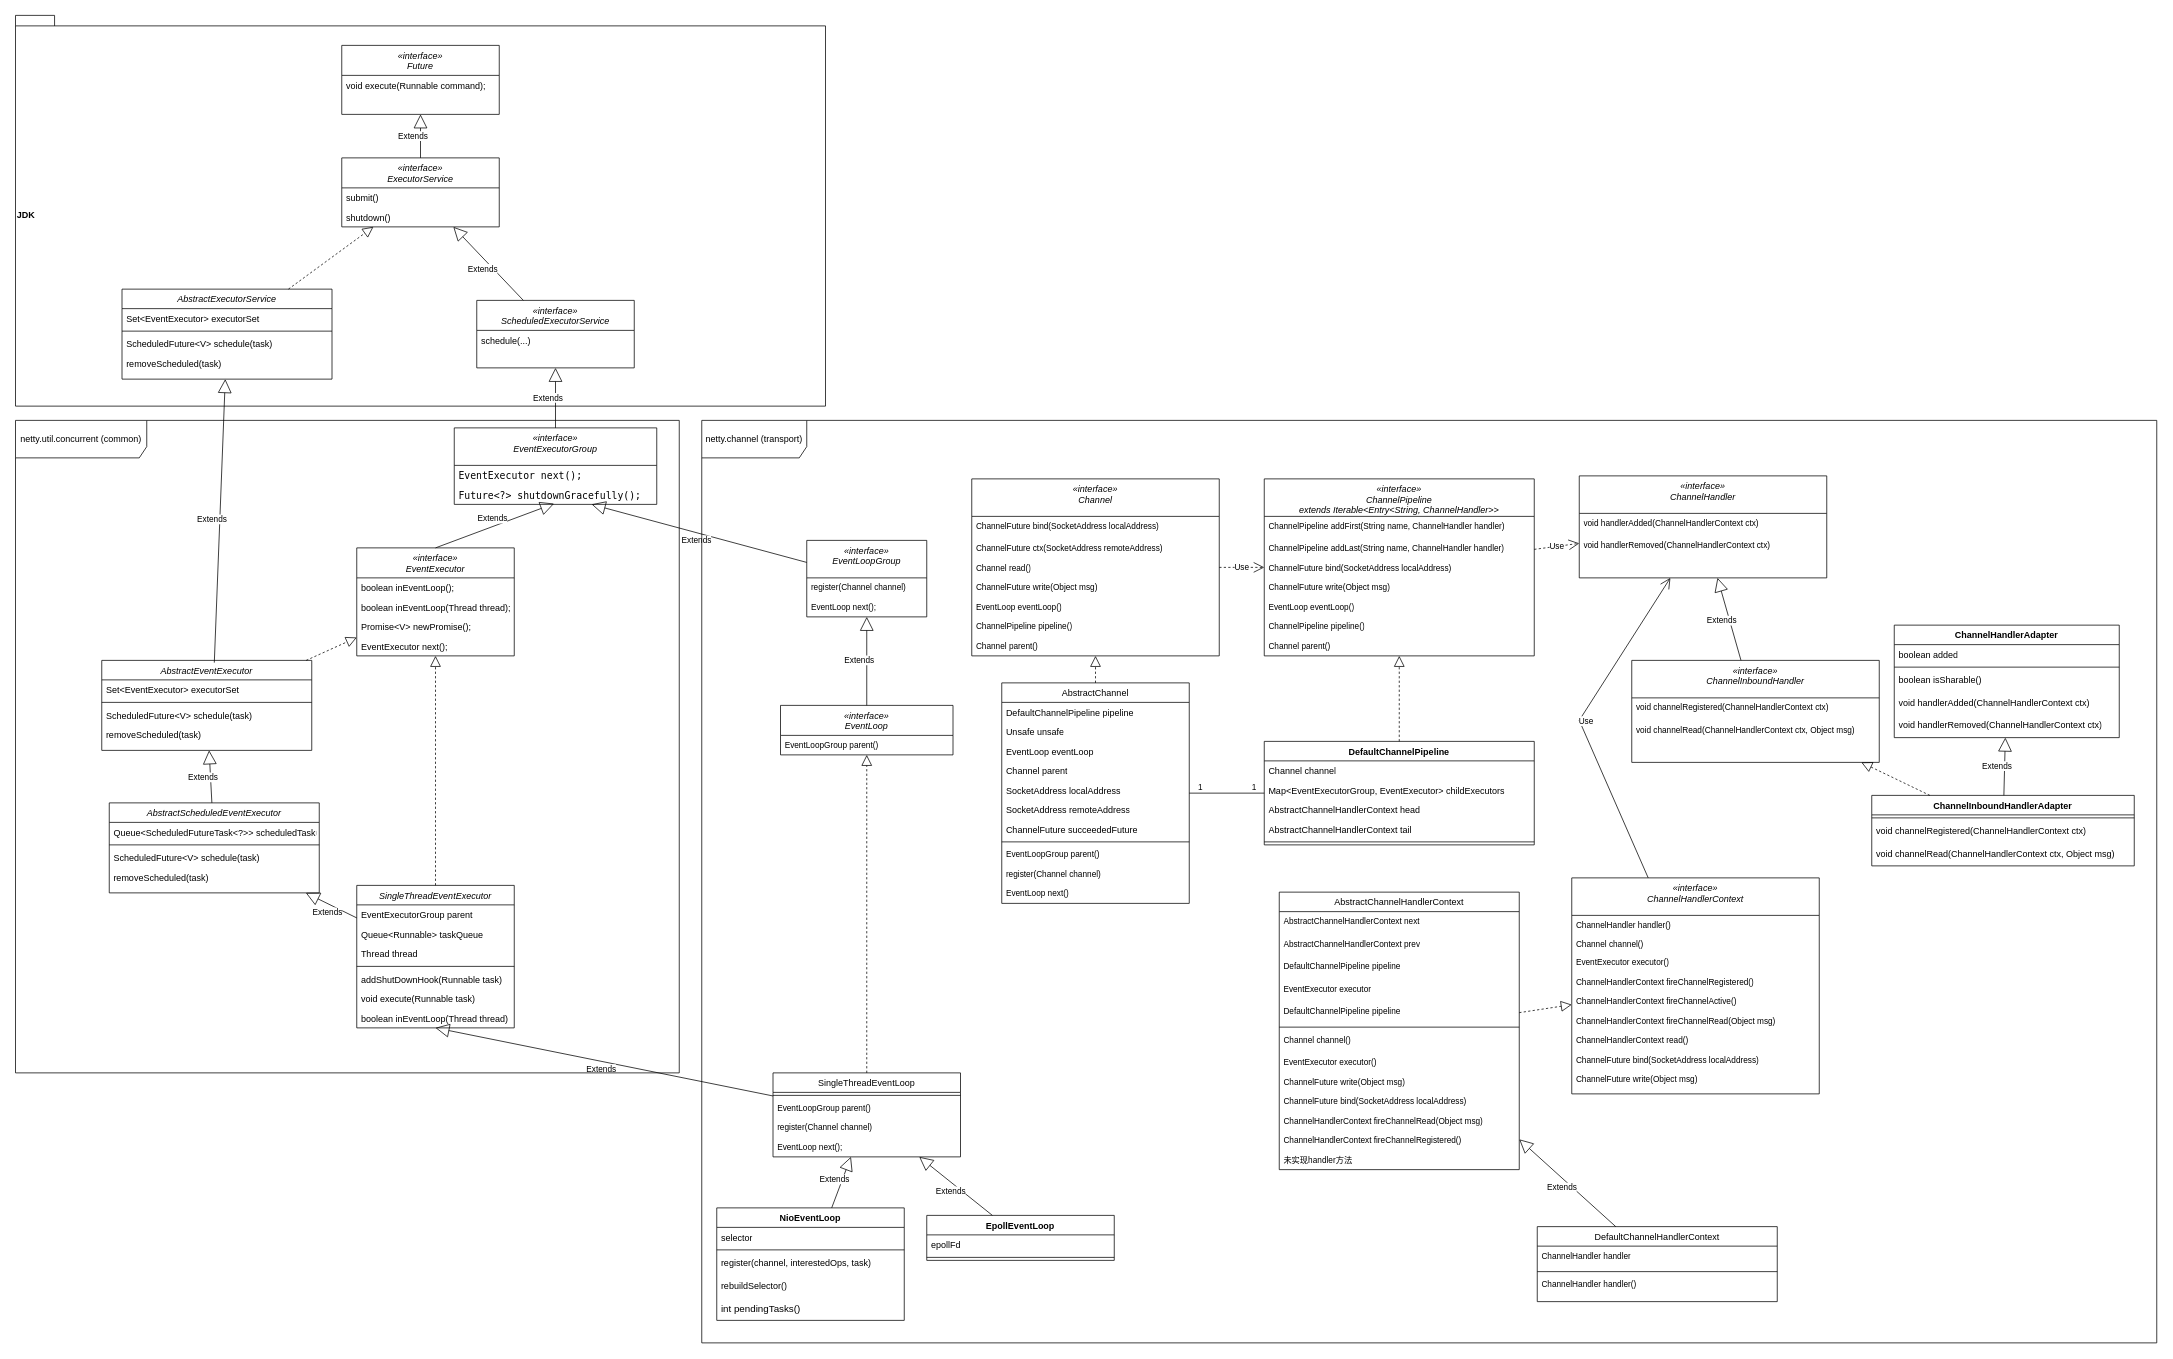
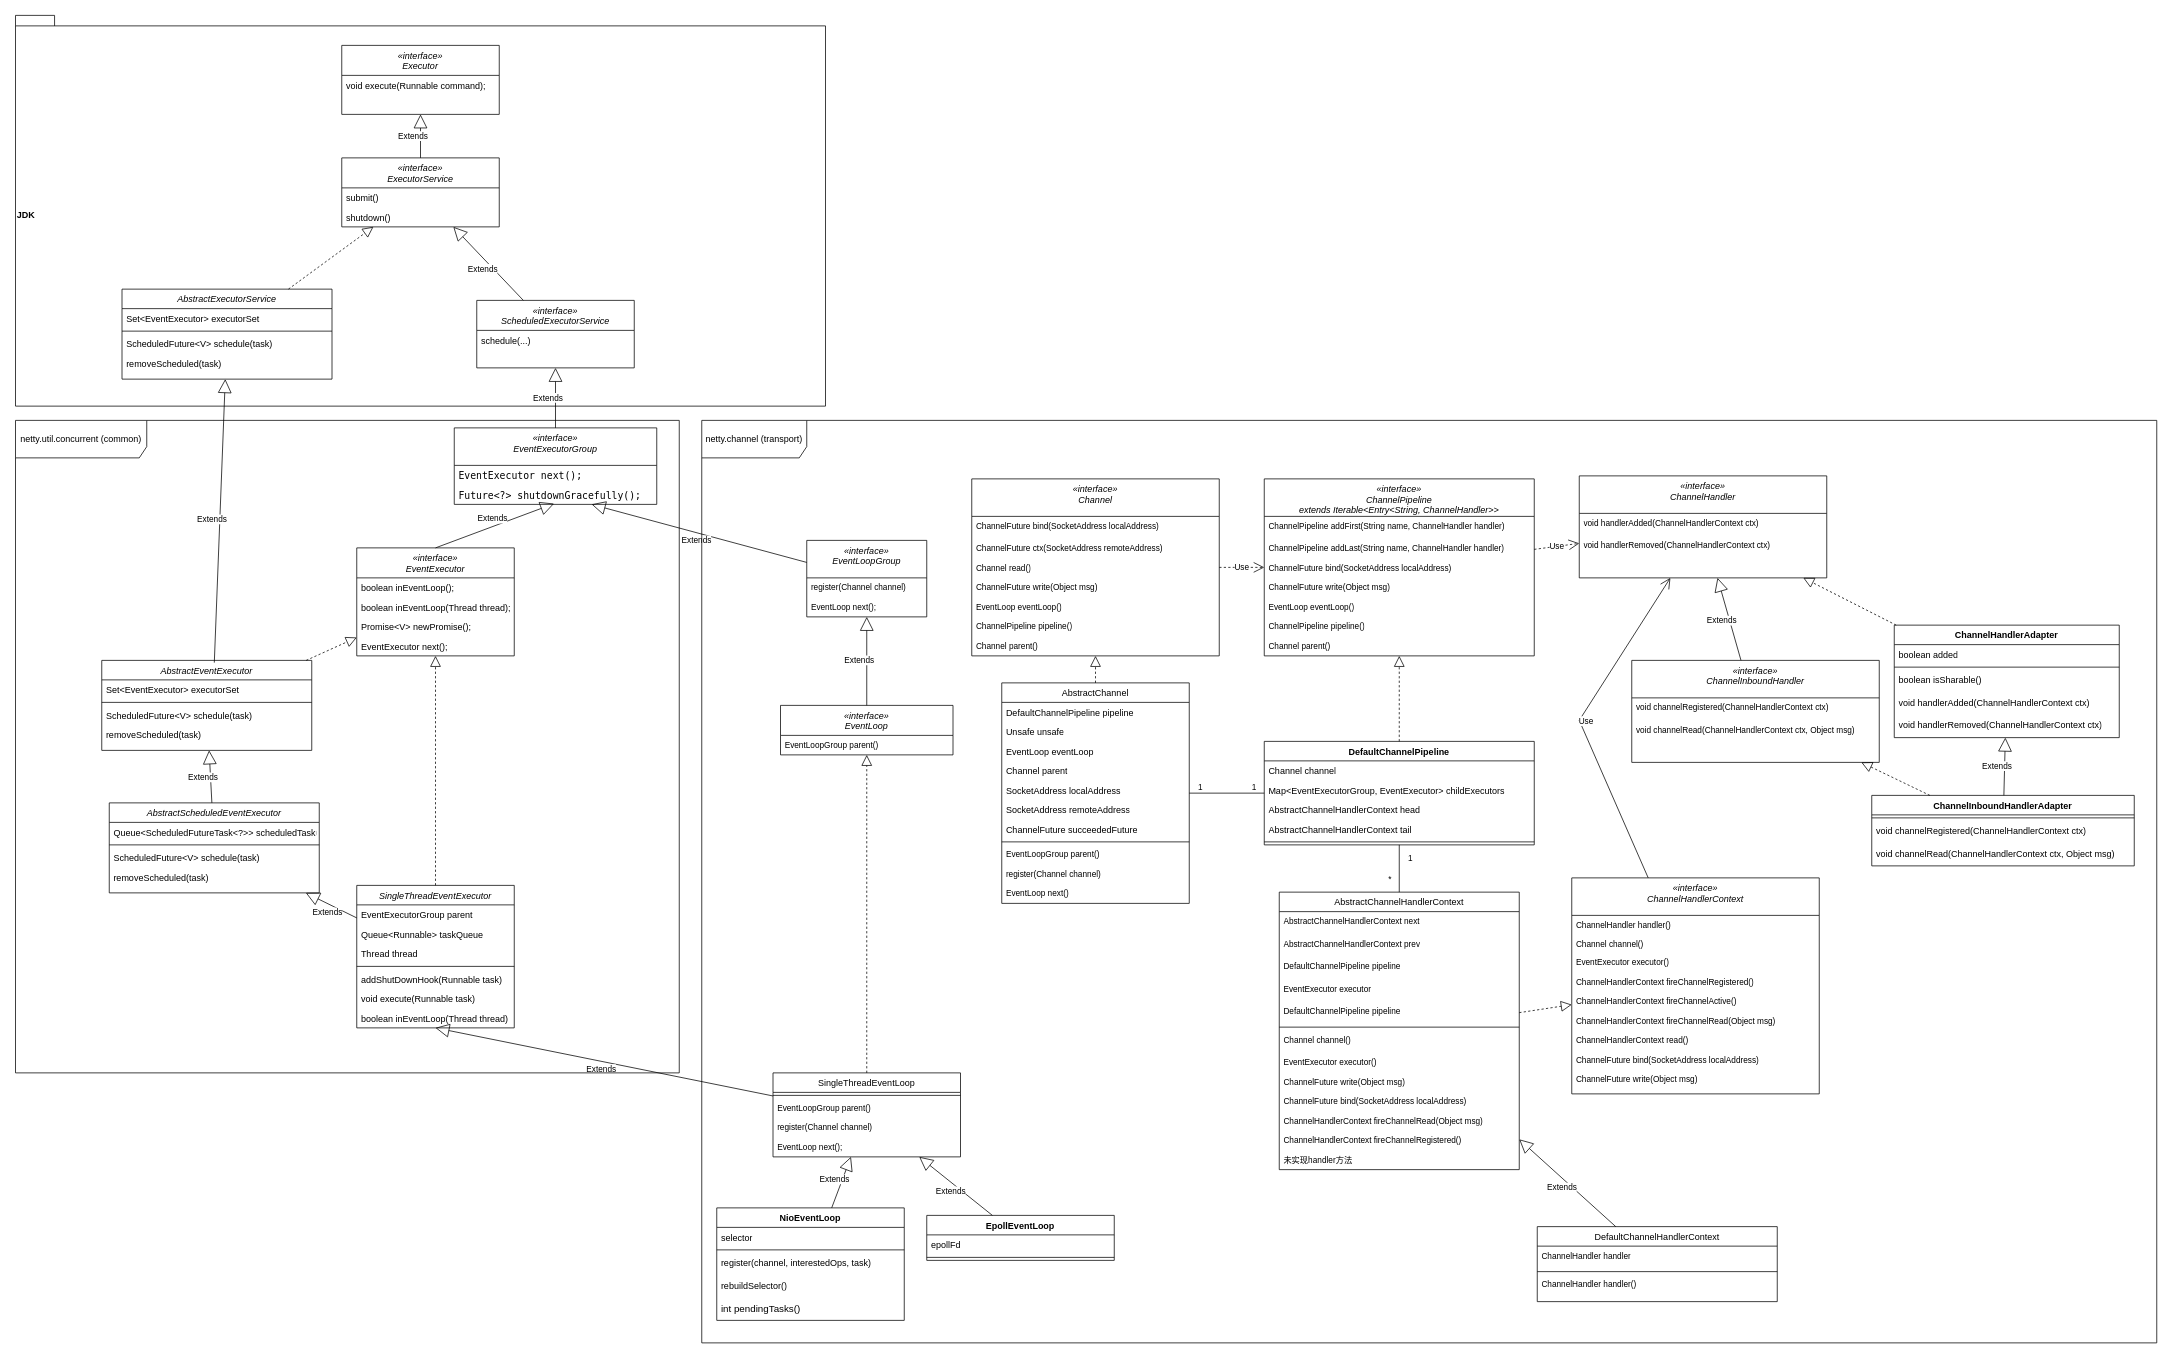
(420, 56) -> (420, 56)
none -> (1855, 604)
none -> (1399, 869)
